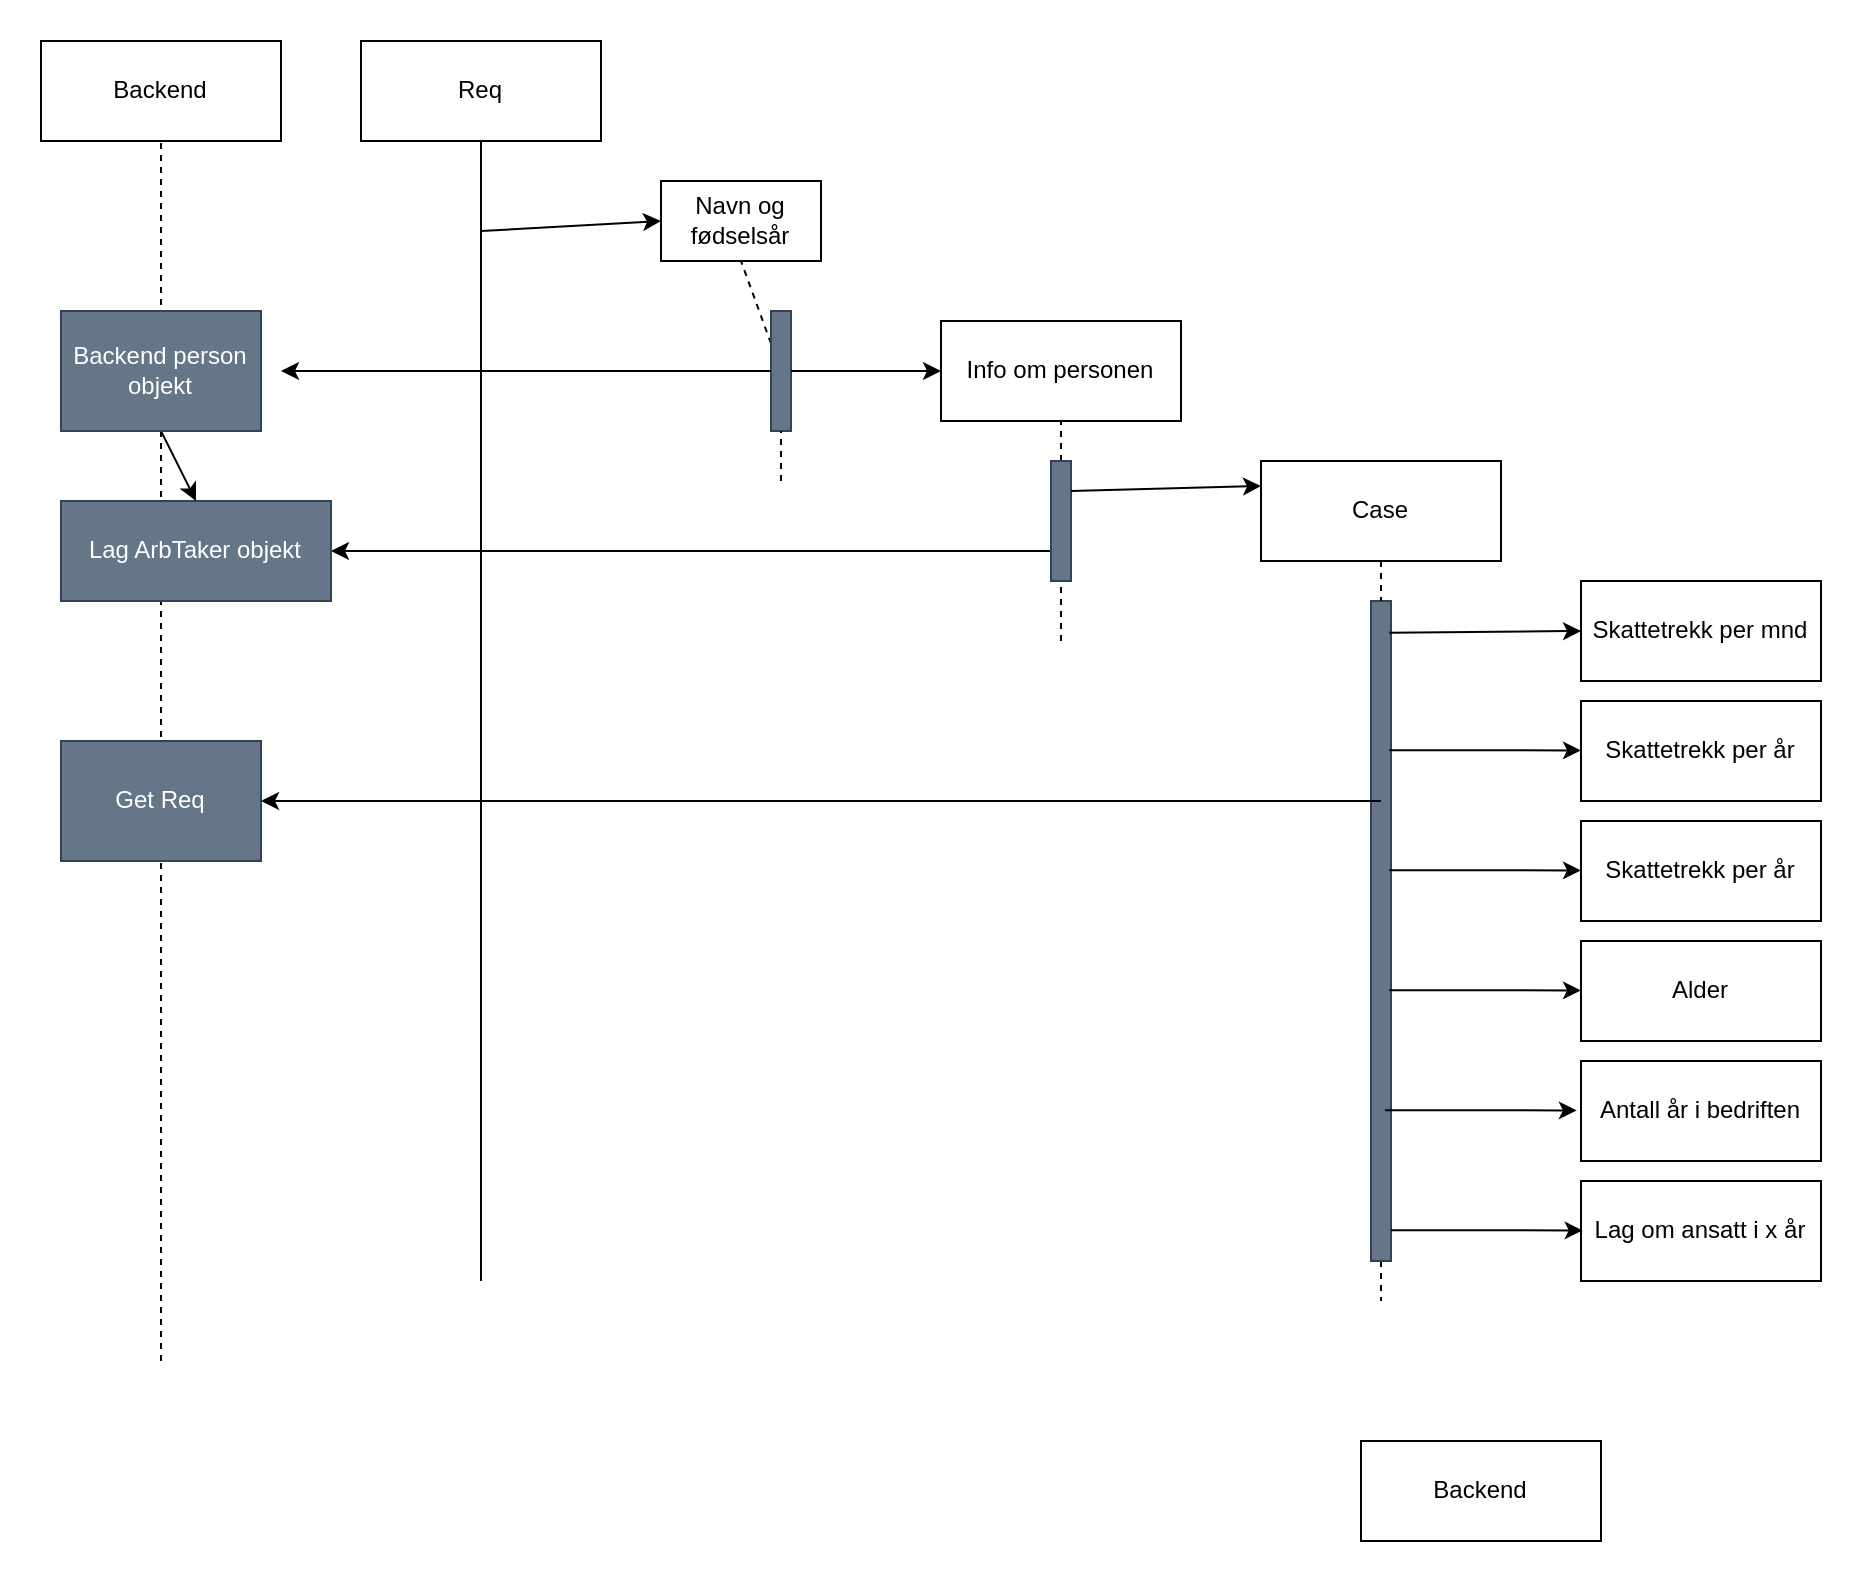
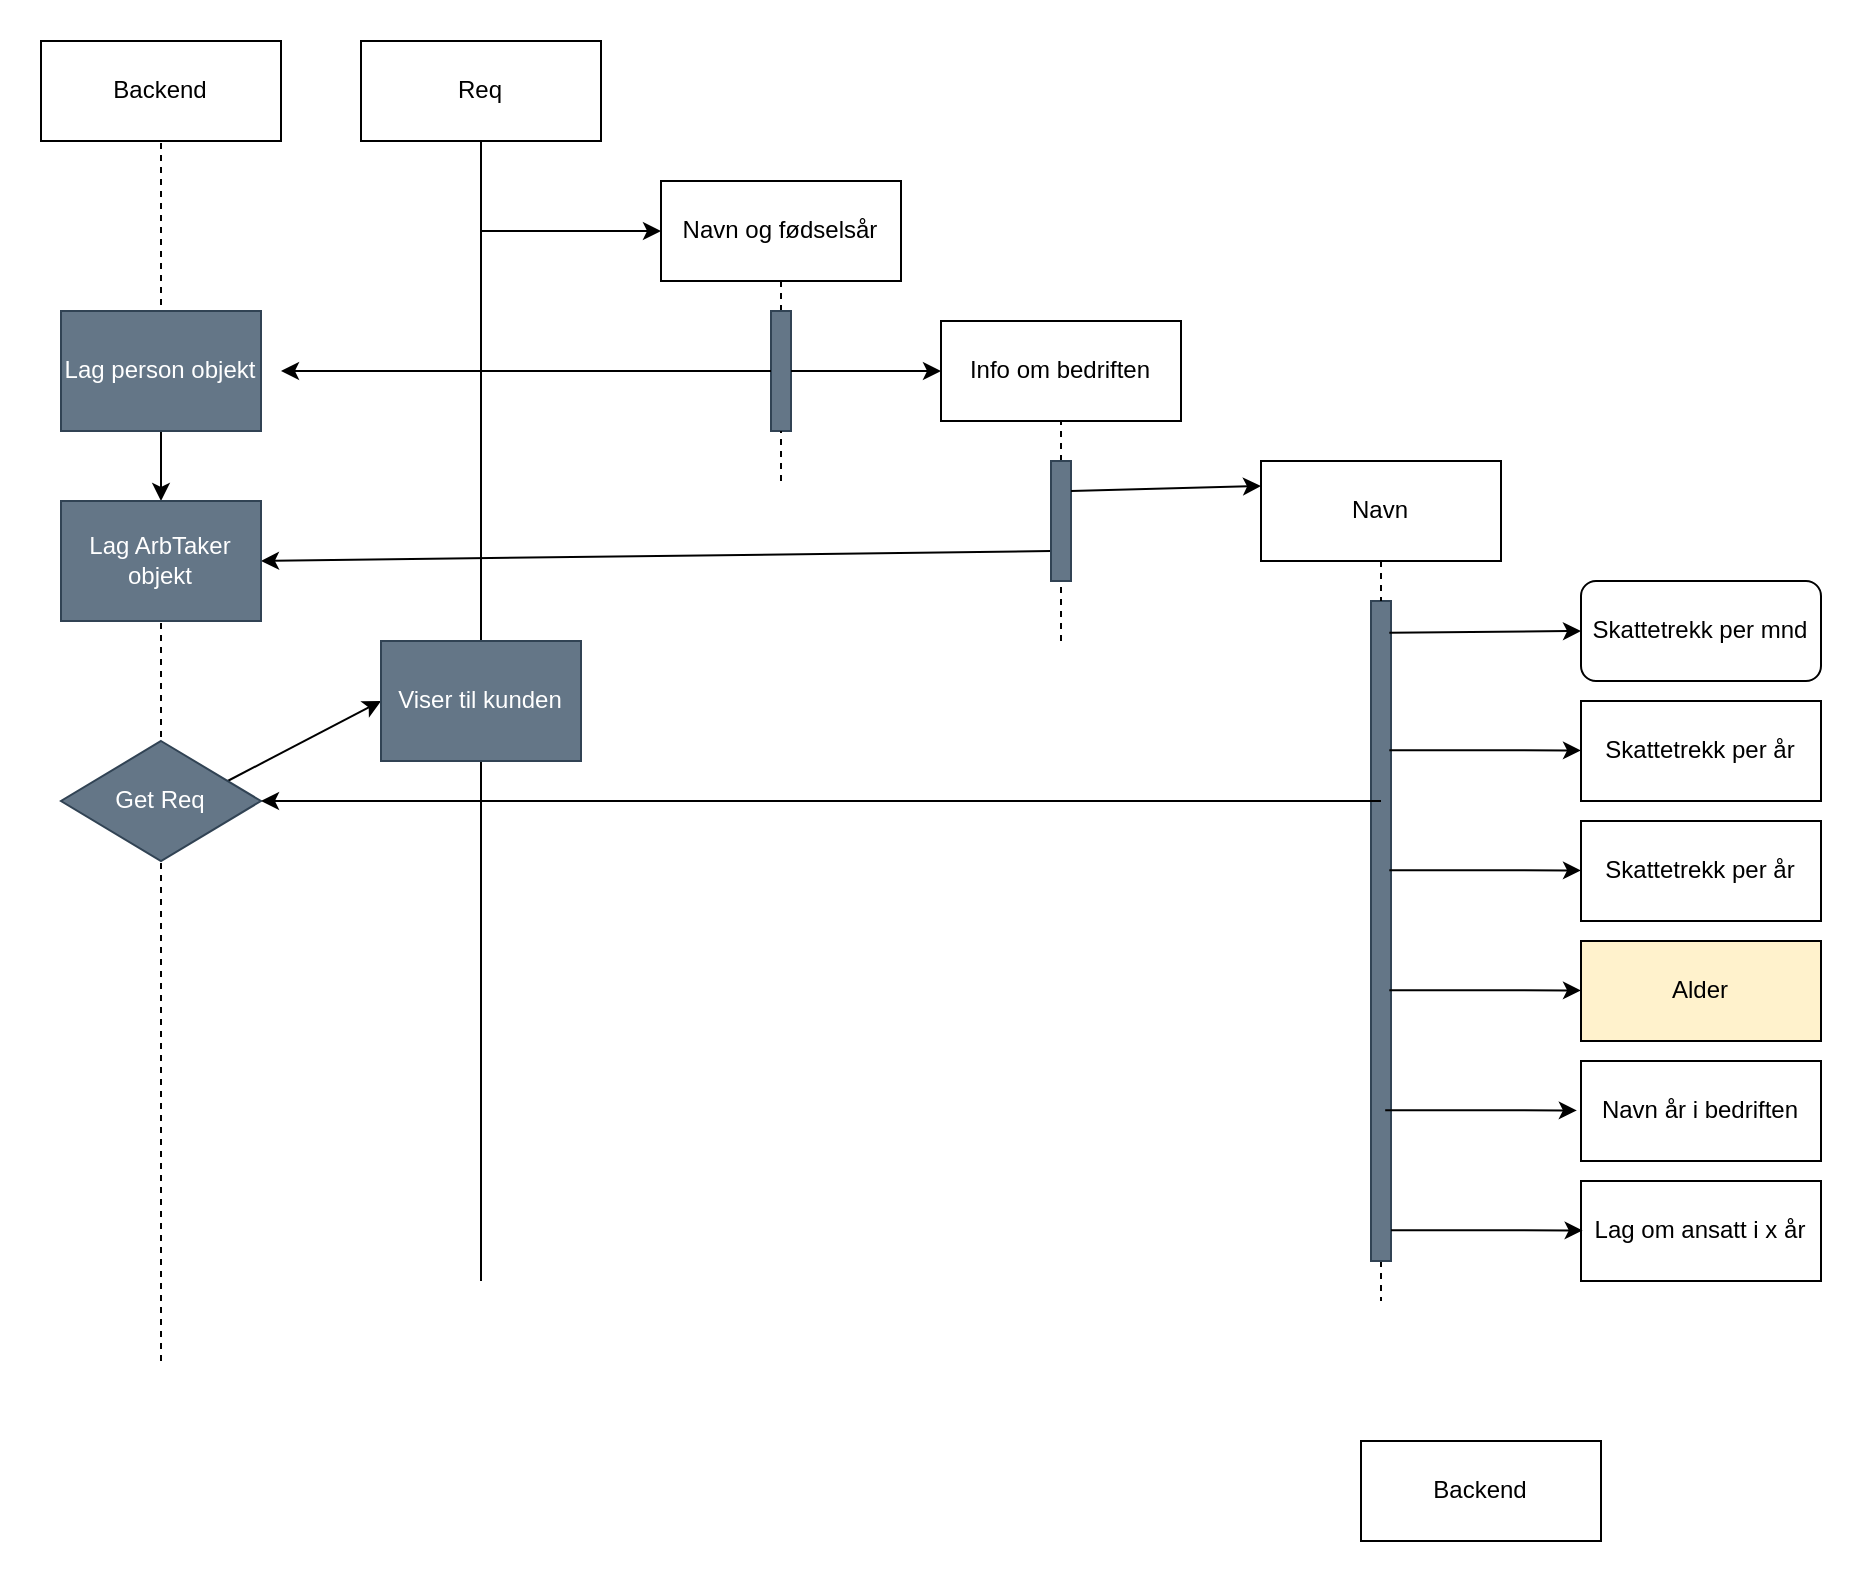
(741, 221) -> (781, 231)
(161, 371) -> (161, 371)
(1061, 371) -> (1061, 371)
(1381, 511) -> (1381, 511)
(196, 551) -> (161, 561)
(1701, 631) -> (1701, 631)
none -> (481, 701)
none -> (299, 744)
(161, 801) -> (161, 801)
(1701, 991) -> (1701, 991)
(1701, 1111) -> (1701, 1111)
